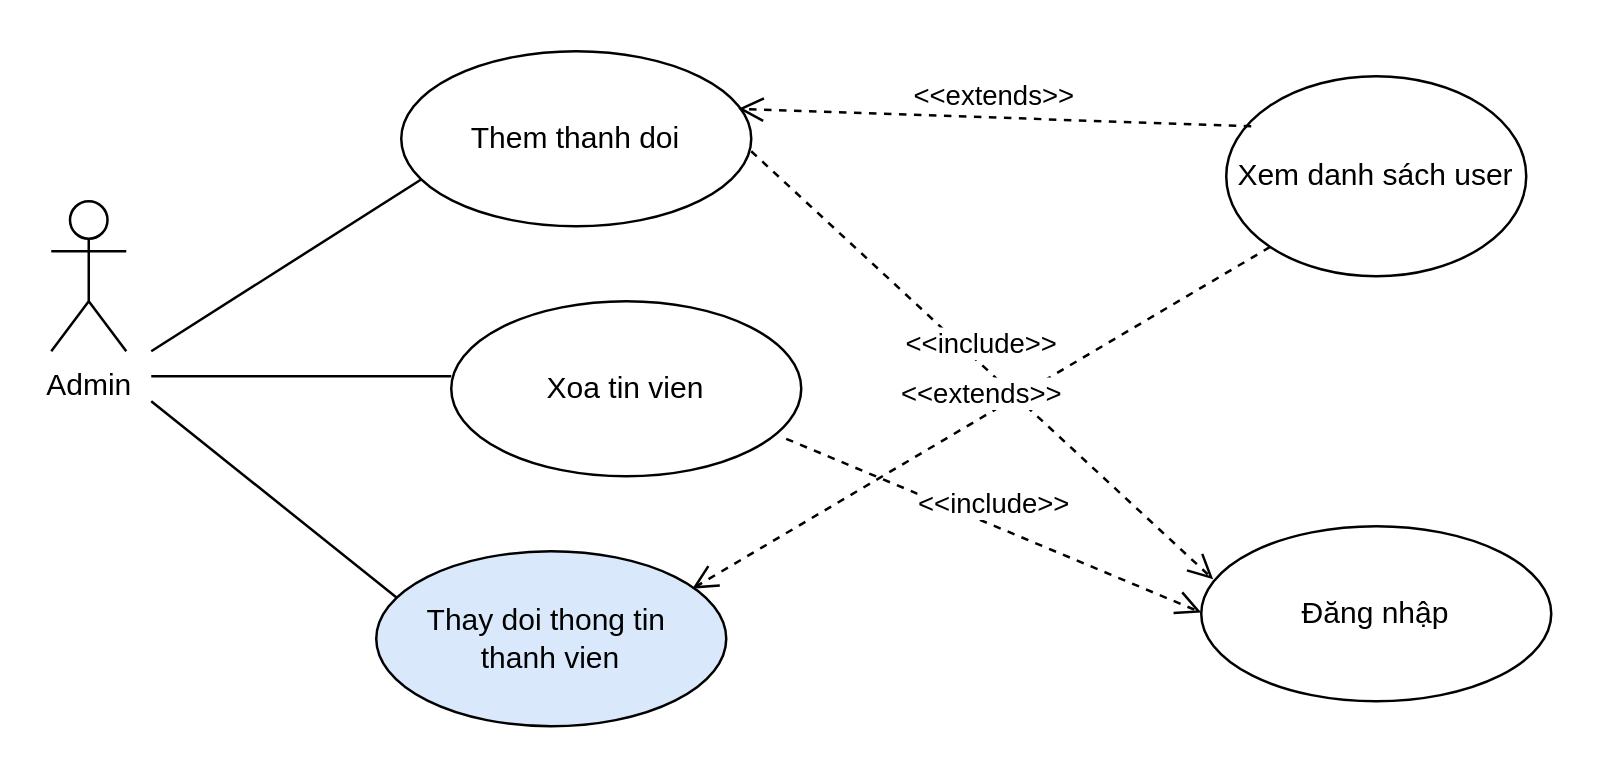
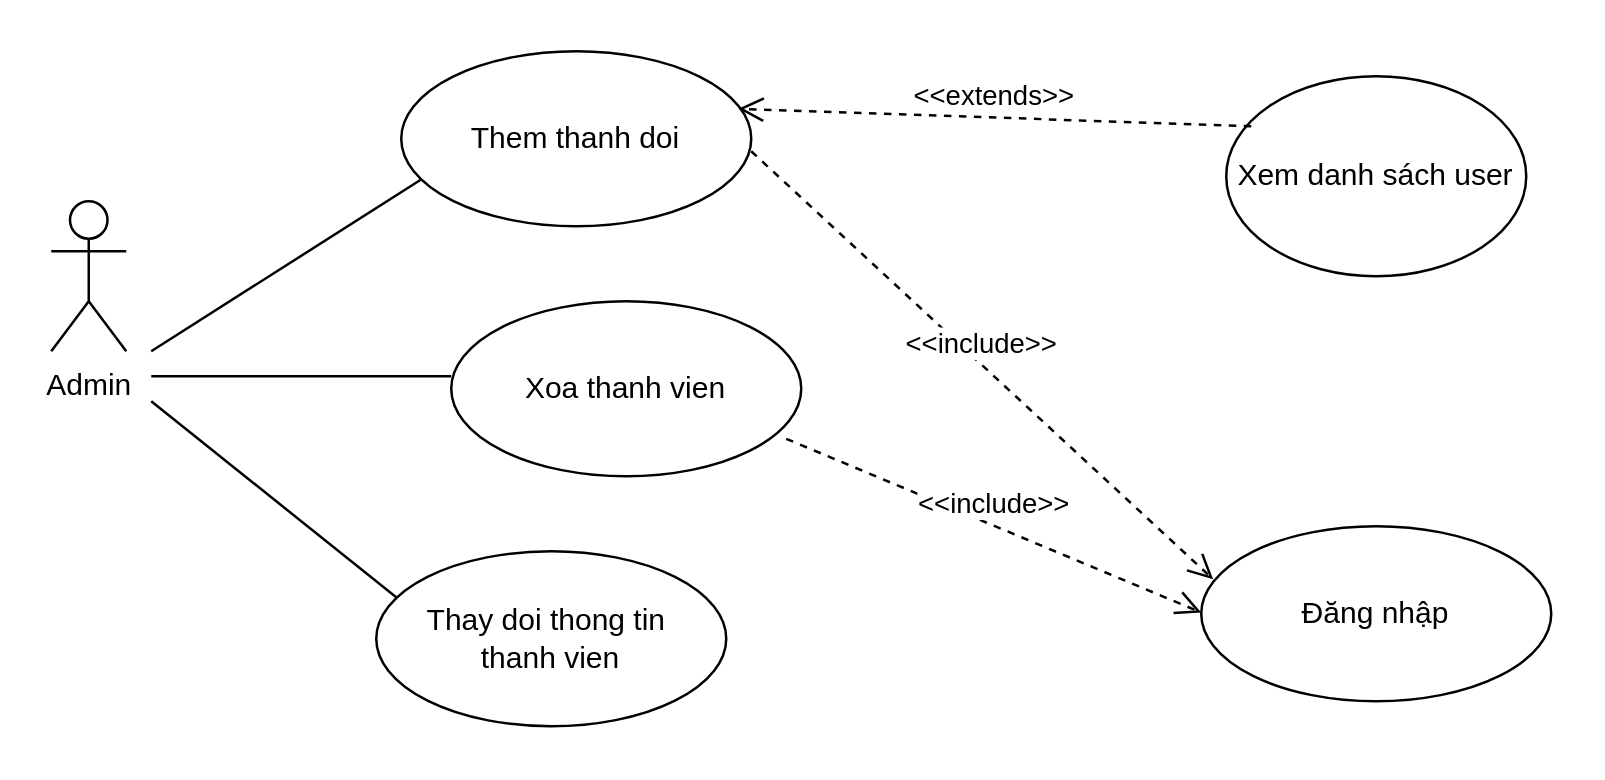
(1159, 313) -> none
(626, 389) -> (626, 389)
(551, 639) -> (551, 639)
